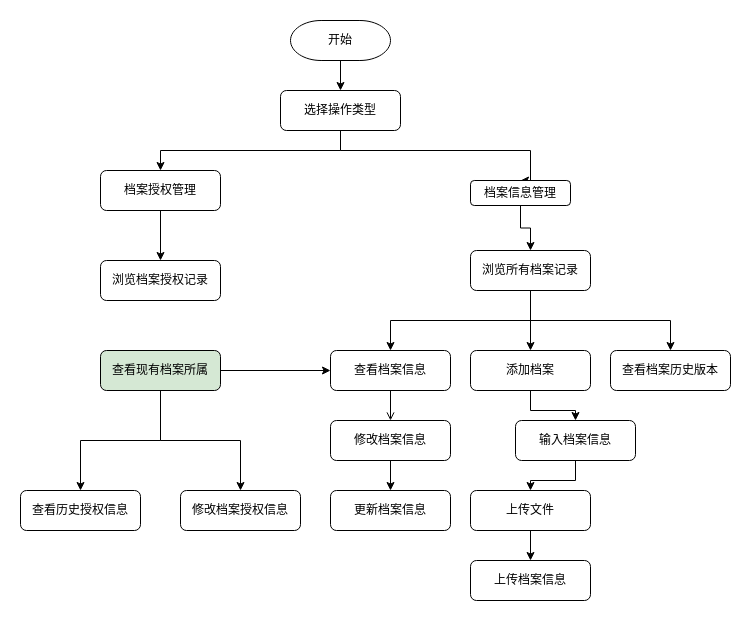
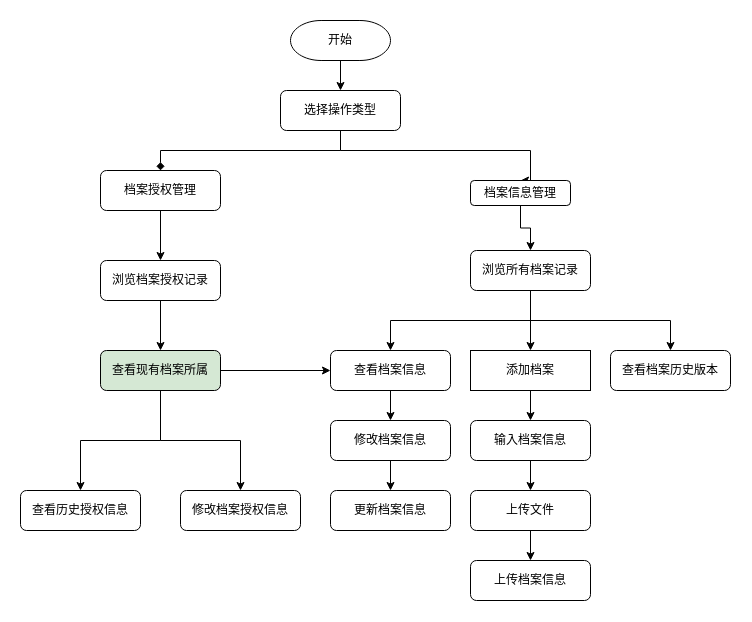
(161, 162) -> (161, 162)
none -> (161, 322)
(531, 371) -> (531, 371)
(391, 414) -> (391, 412)
(576, 441) -> (531, 441)
